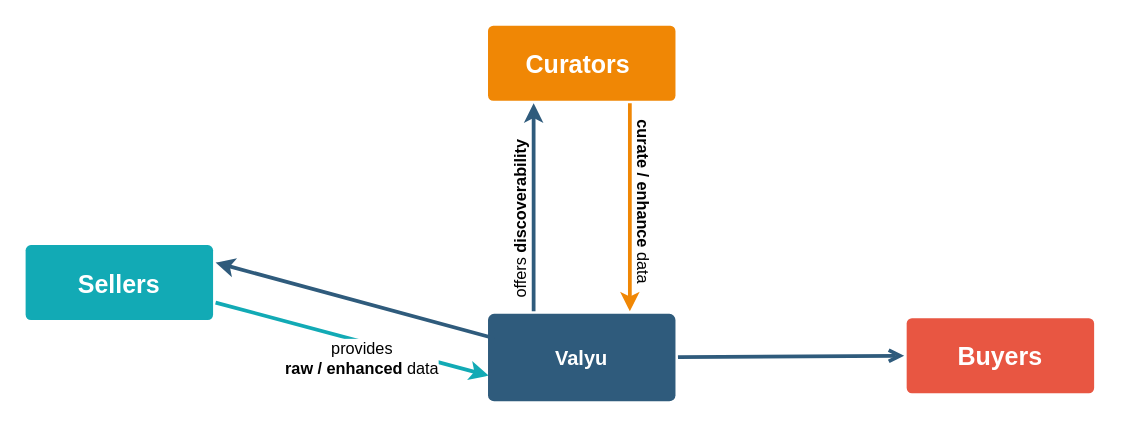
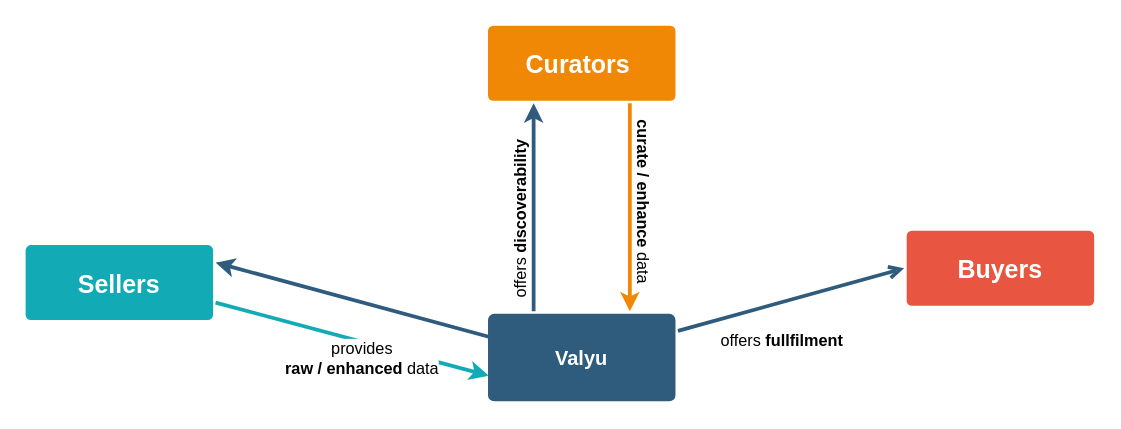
none -> (782, 339)
(1001, 356) -> (1001, 268)
